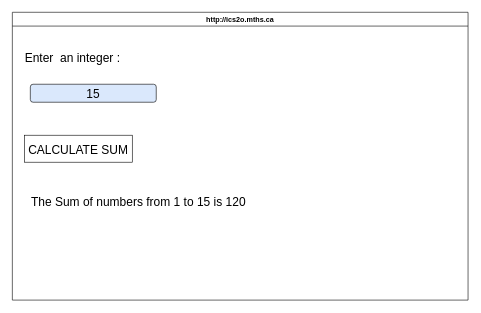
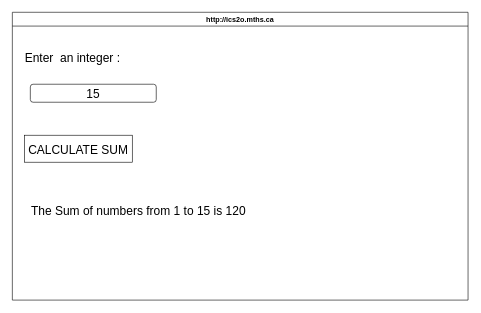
(93, 93) -> (93, 93)
(138, 201) -> (138, 210)
